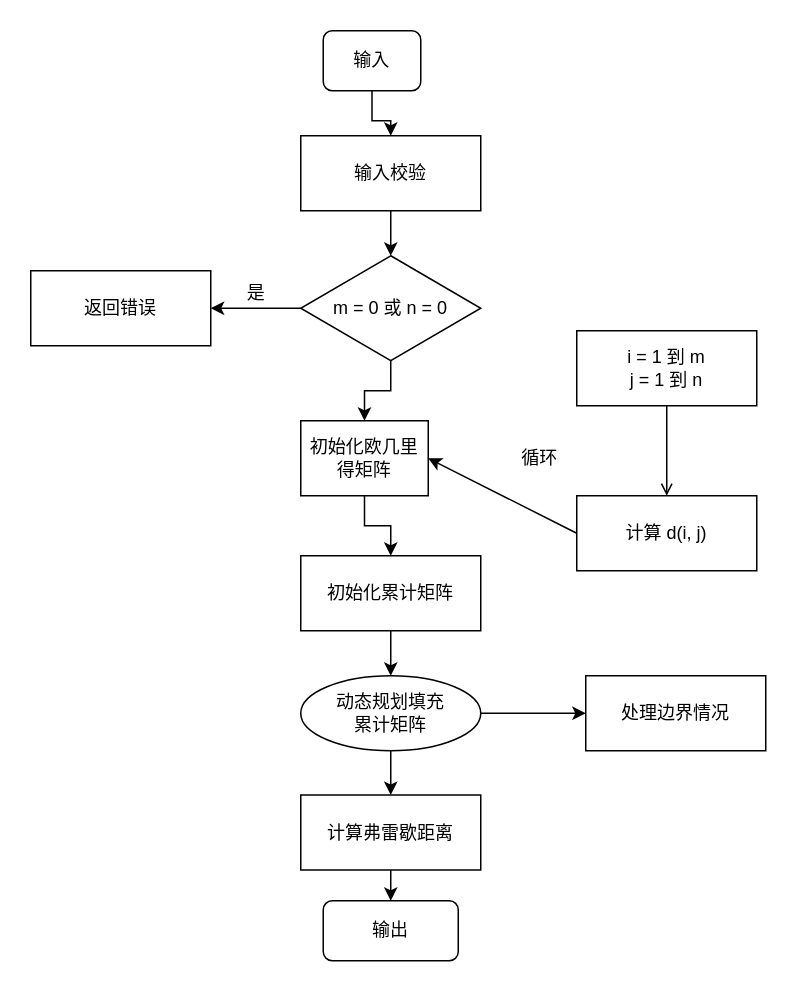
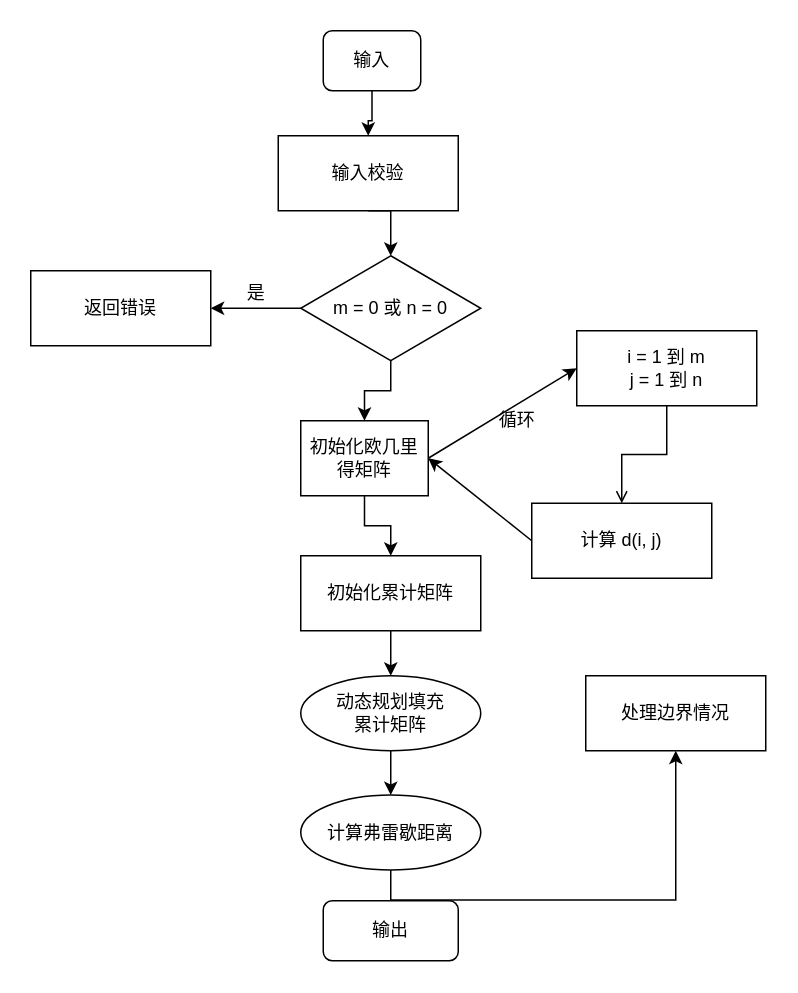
(391, 173) -> (368, 173)
none -> (498, 416)
(539, 458) -> (517, 421)
(667, 533) -> (622, 541)
(528, 713) -> none
(391, 833) -> (391, 833)
(391, 889) -> (596, 900)
